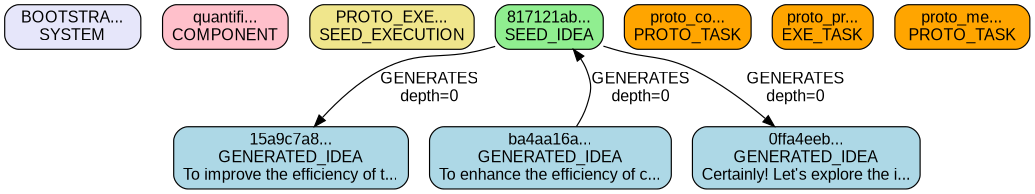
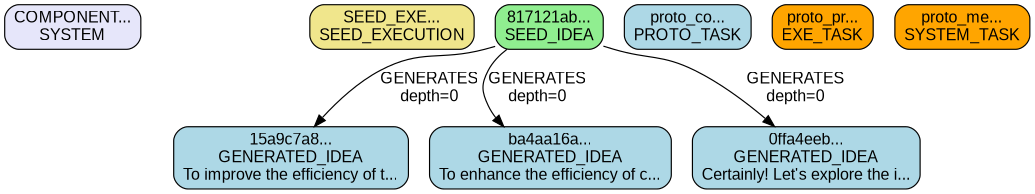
(73, 27) -> (73, 27)
(225, 27) -> none
(392, 27) -> (392, 27)
(688, 27) -> (688, 27)
(962, 27) -> (962, 27)
(590, 93) -> (484, 81)
